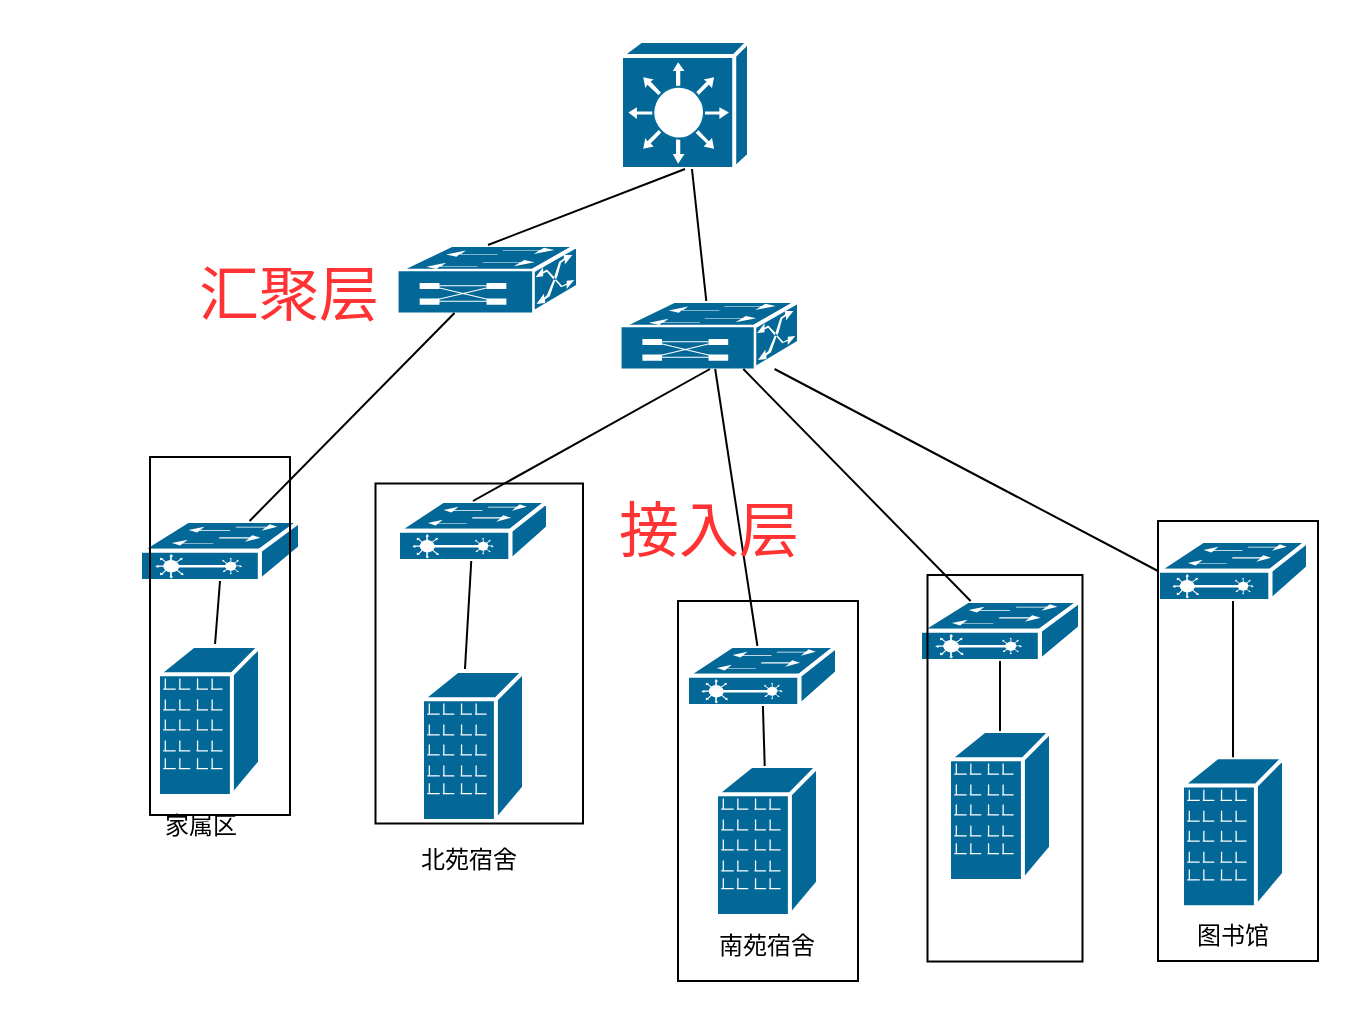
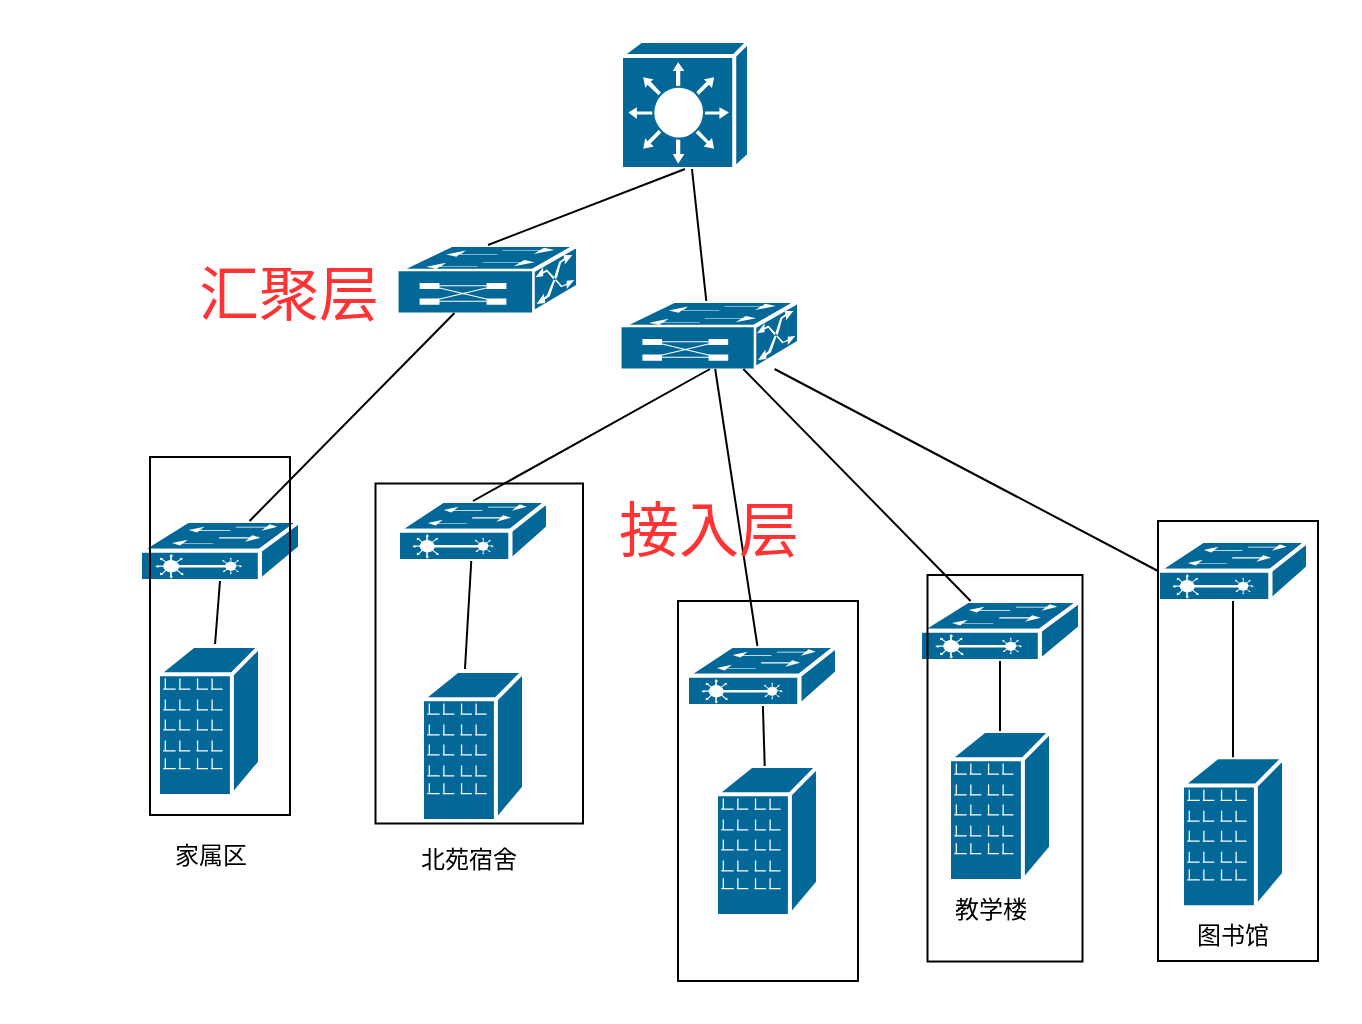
(200, 826) -> (210, 856)
none -> (991, 911)
(767, 946) -> none
